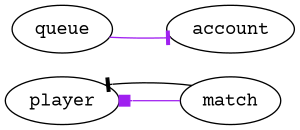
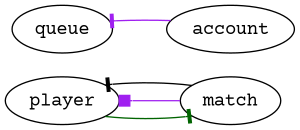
(137, 38) -> (143, 20)
none -> (145, 119)
